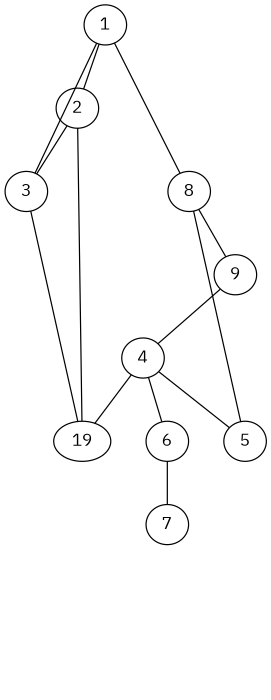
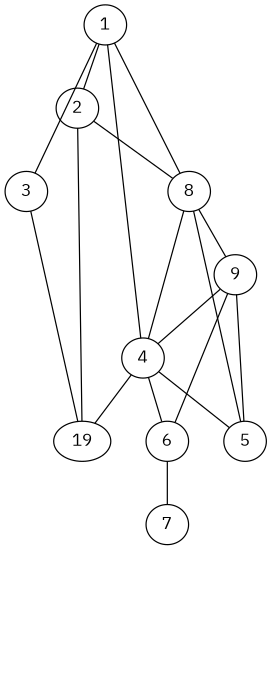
(52, 150) -> (133, 150)
none -> (124, 192)
none -> (166, 275)
none -> (201, 358)
none -> (240, 358)
